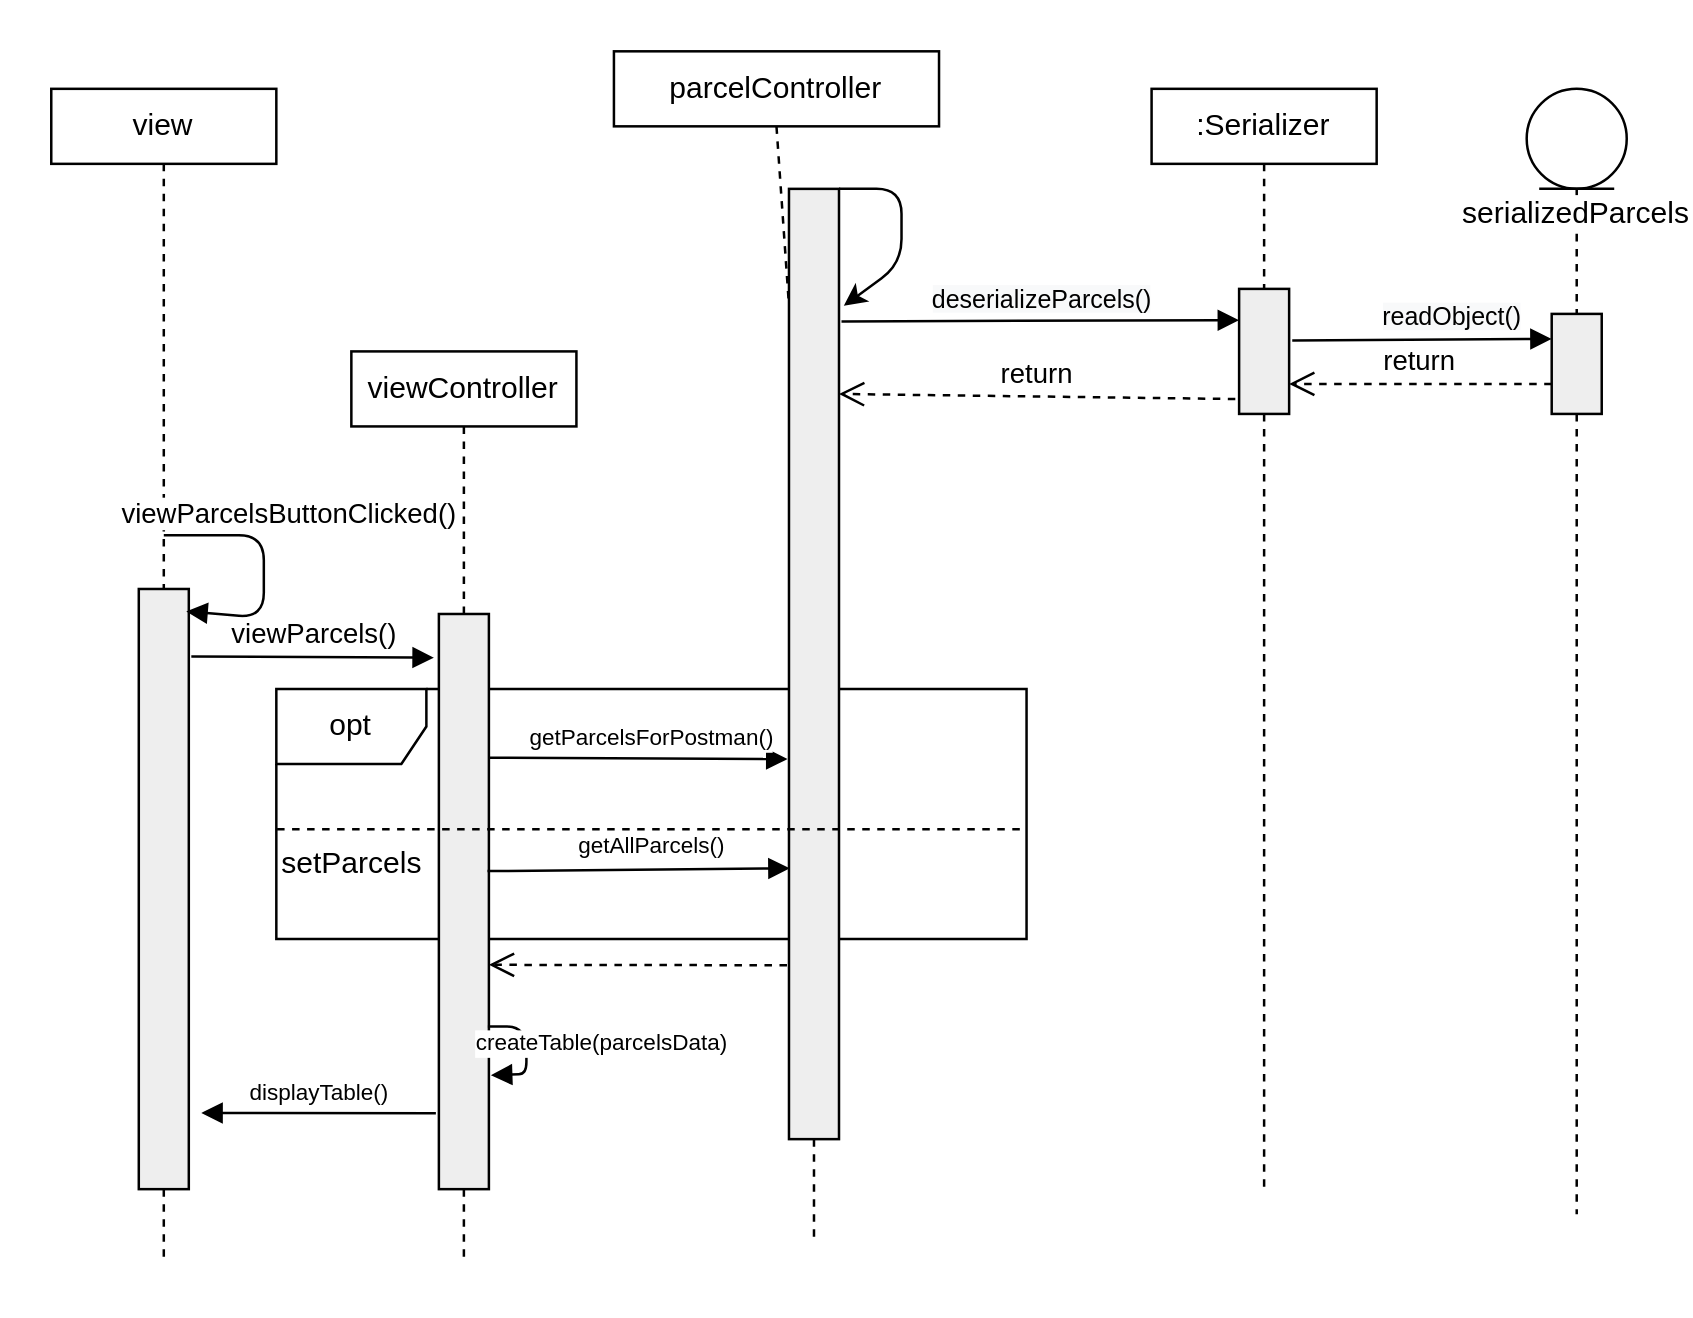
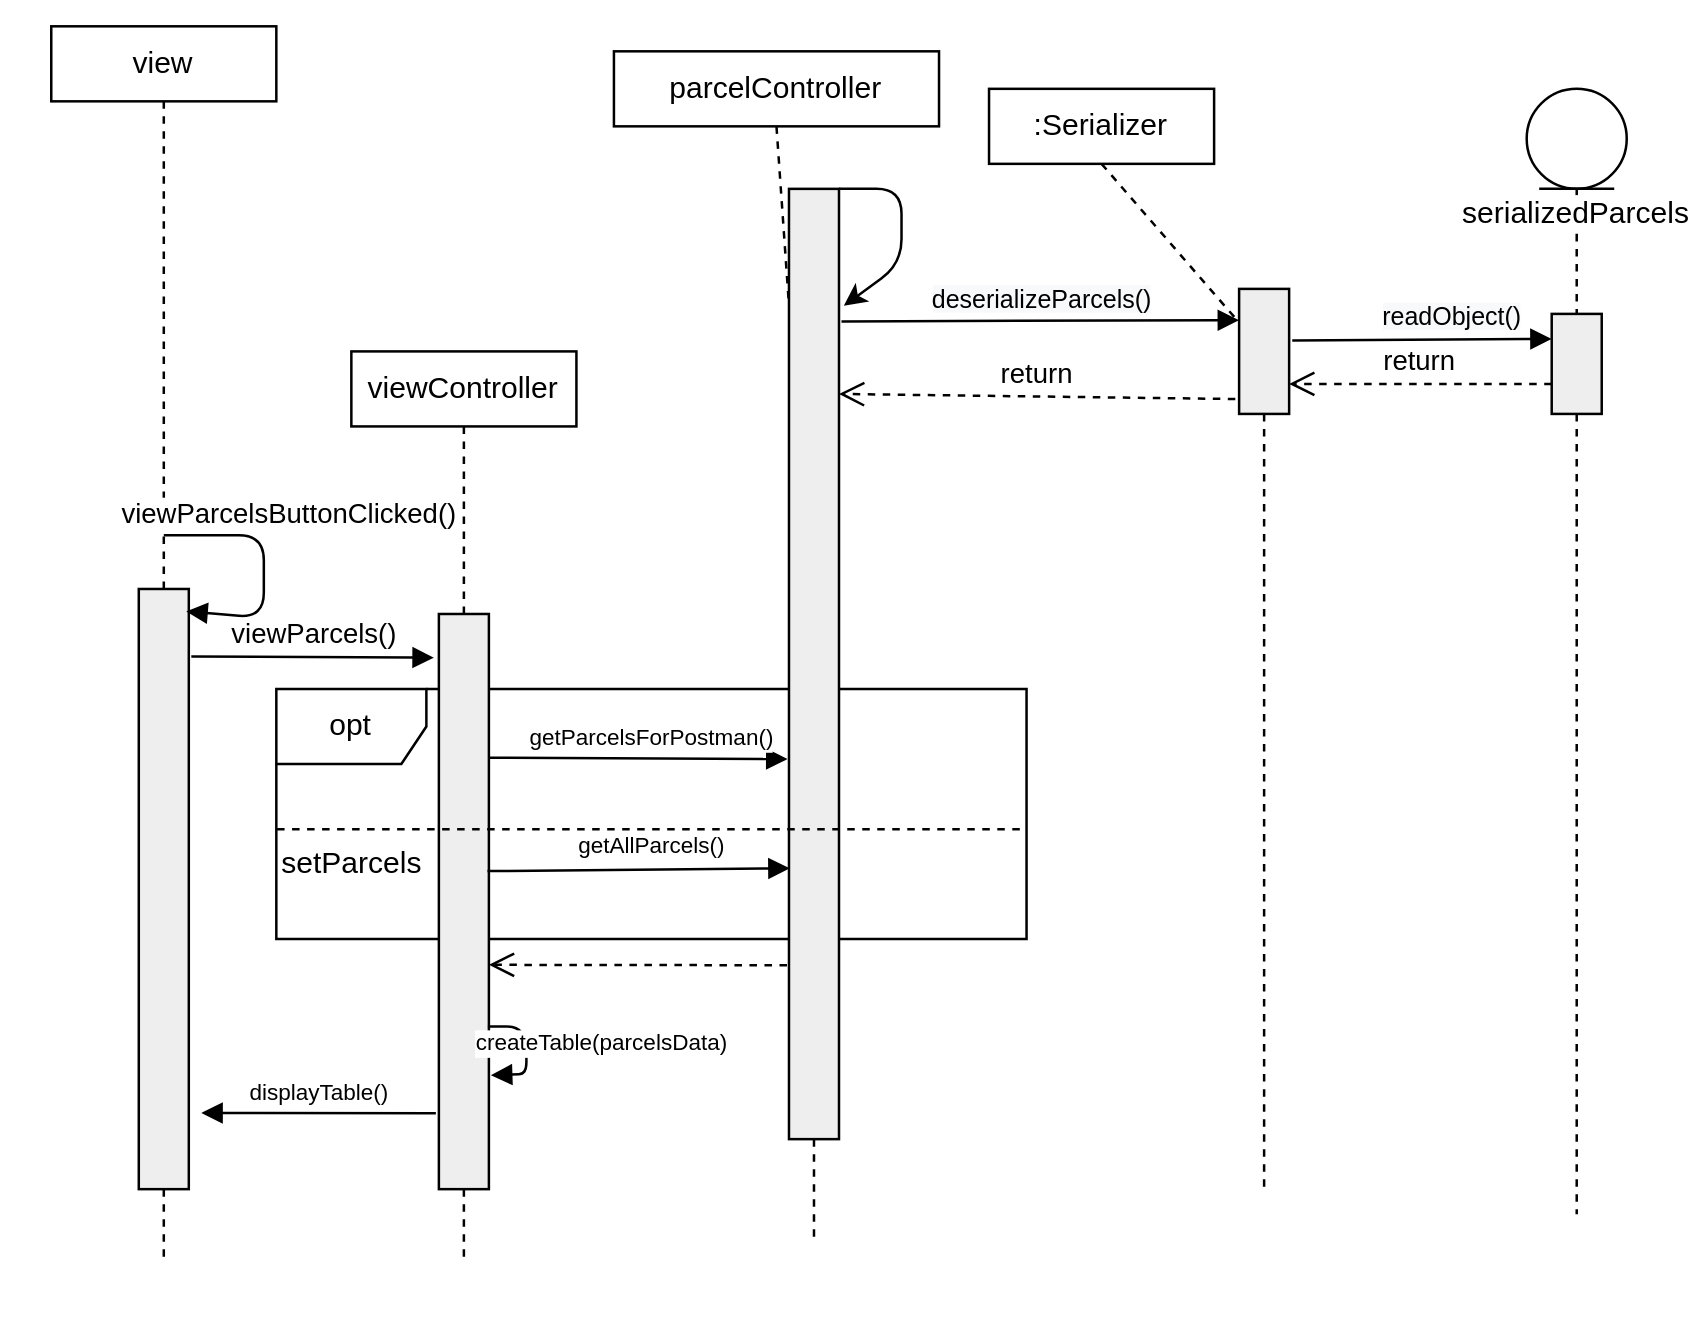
(164, 126) -> (164, 64)
(1264, 126) -> (1101, 126)
